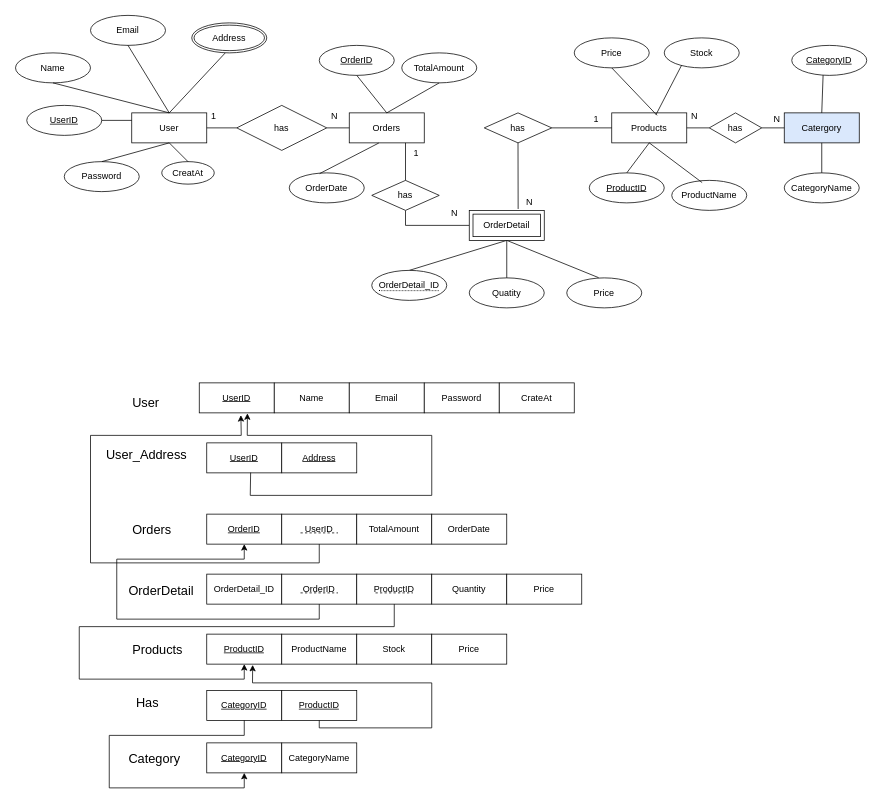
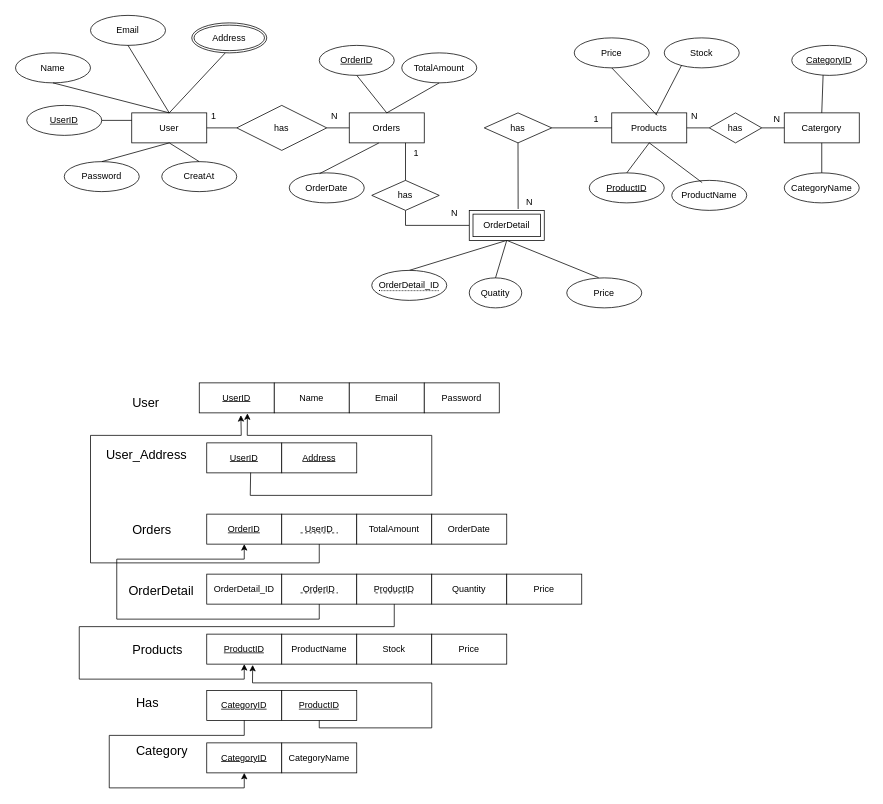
(822, 128) -> (822, 128)
(188, 173) -> (199, 177)
(507, 293) -> (495, 293)
(537, 398) -> none
(154, 758) -> (162, 750)
